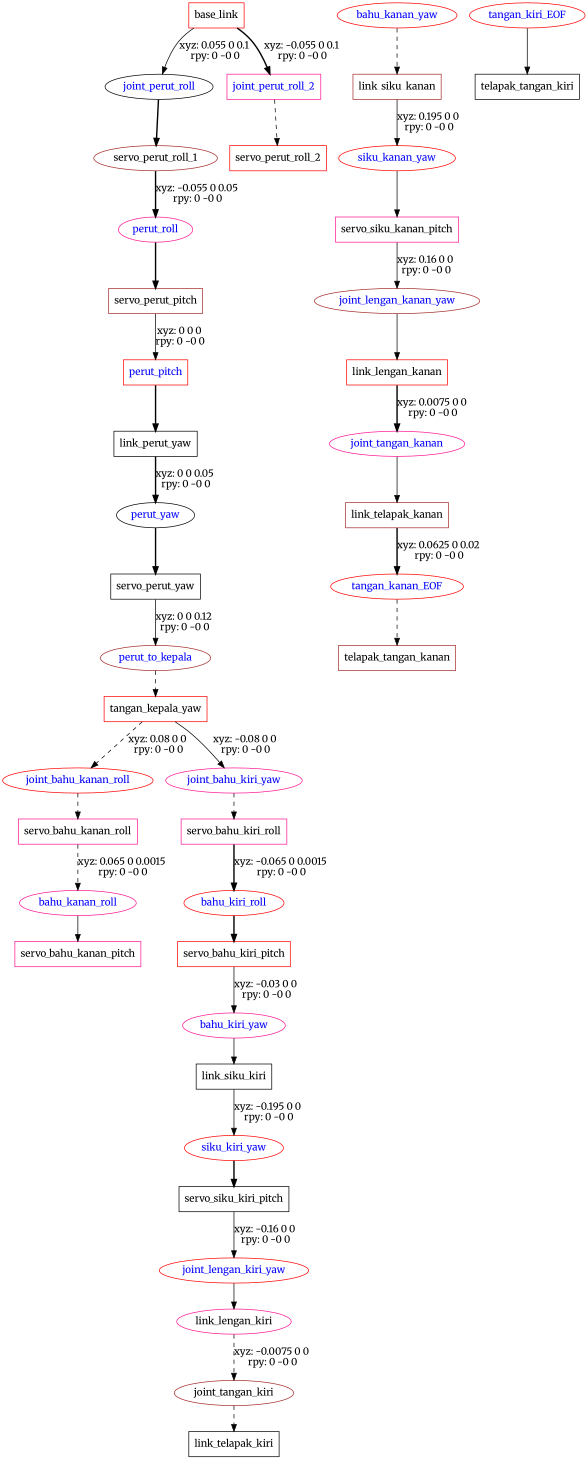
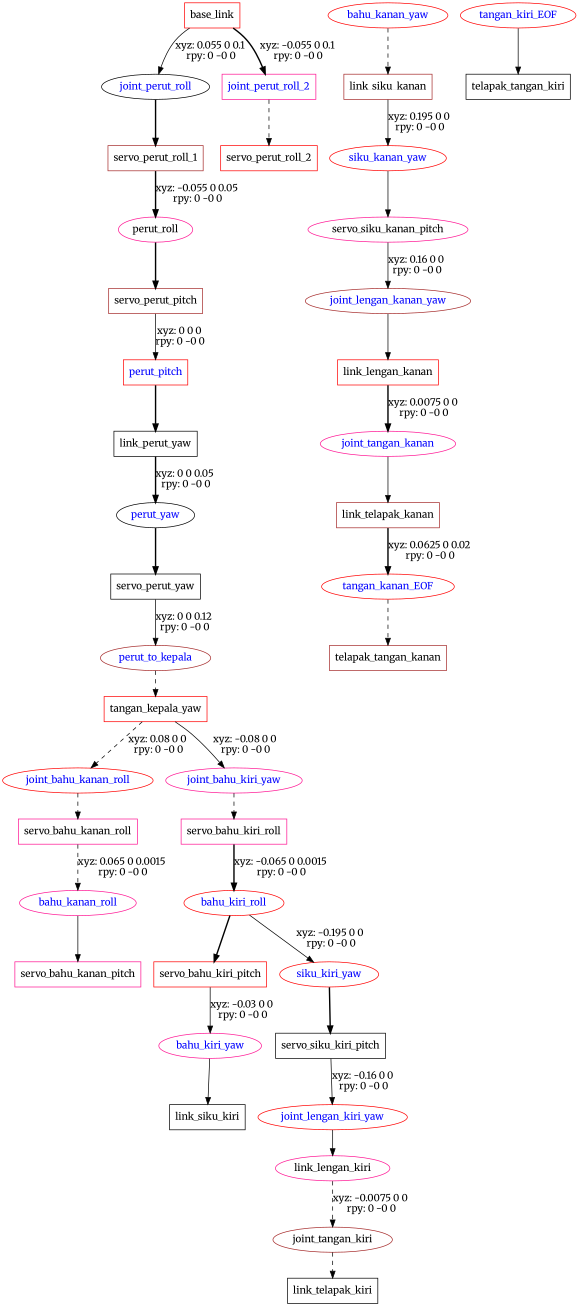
(156, 158) -> (156, 158)
(156, 230) -> (156, 230)
(397, 230) -> (388, 230)
(234, 1109) -> (279, 937)
